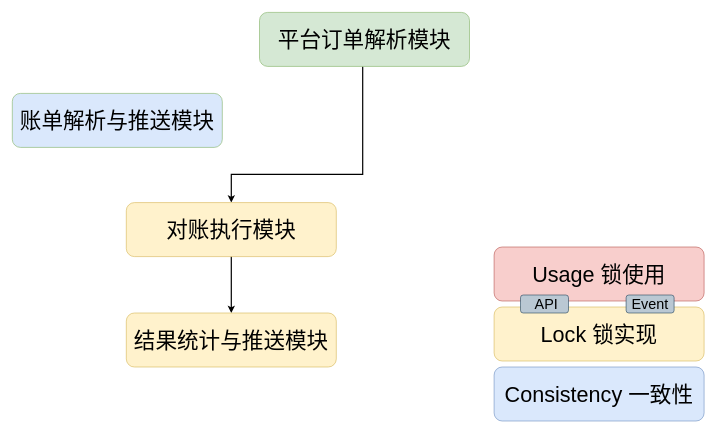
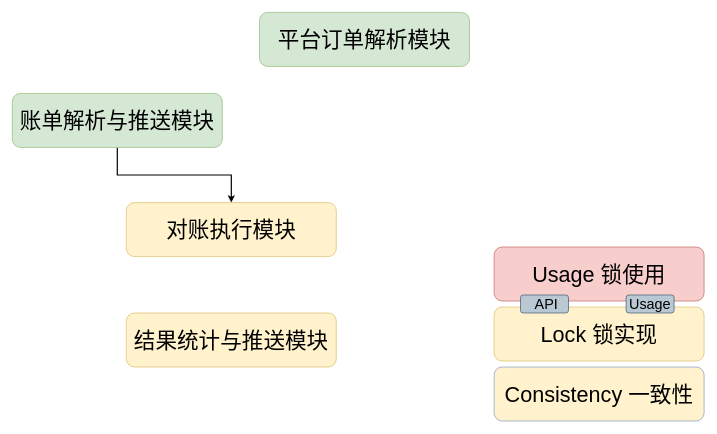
(117, 120) -> (117, 120)
(353, 174) -> none
none -> (159, 175)
(231, 282) -> none
(650, 304) -> (650, 304)
(599, 394) -> (599, 394)
